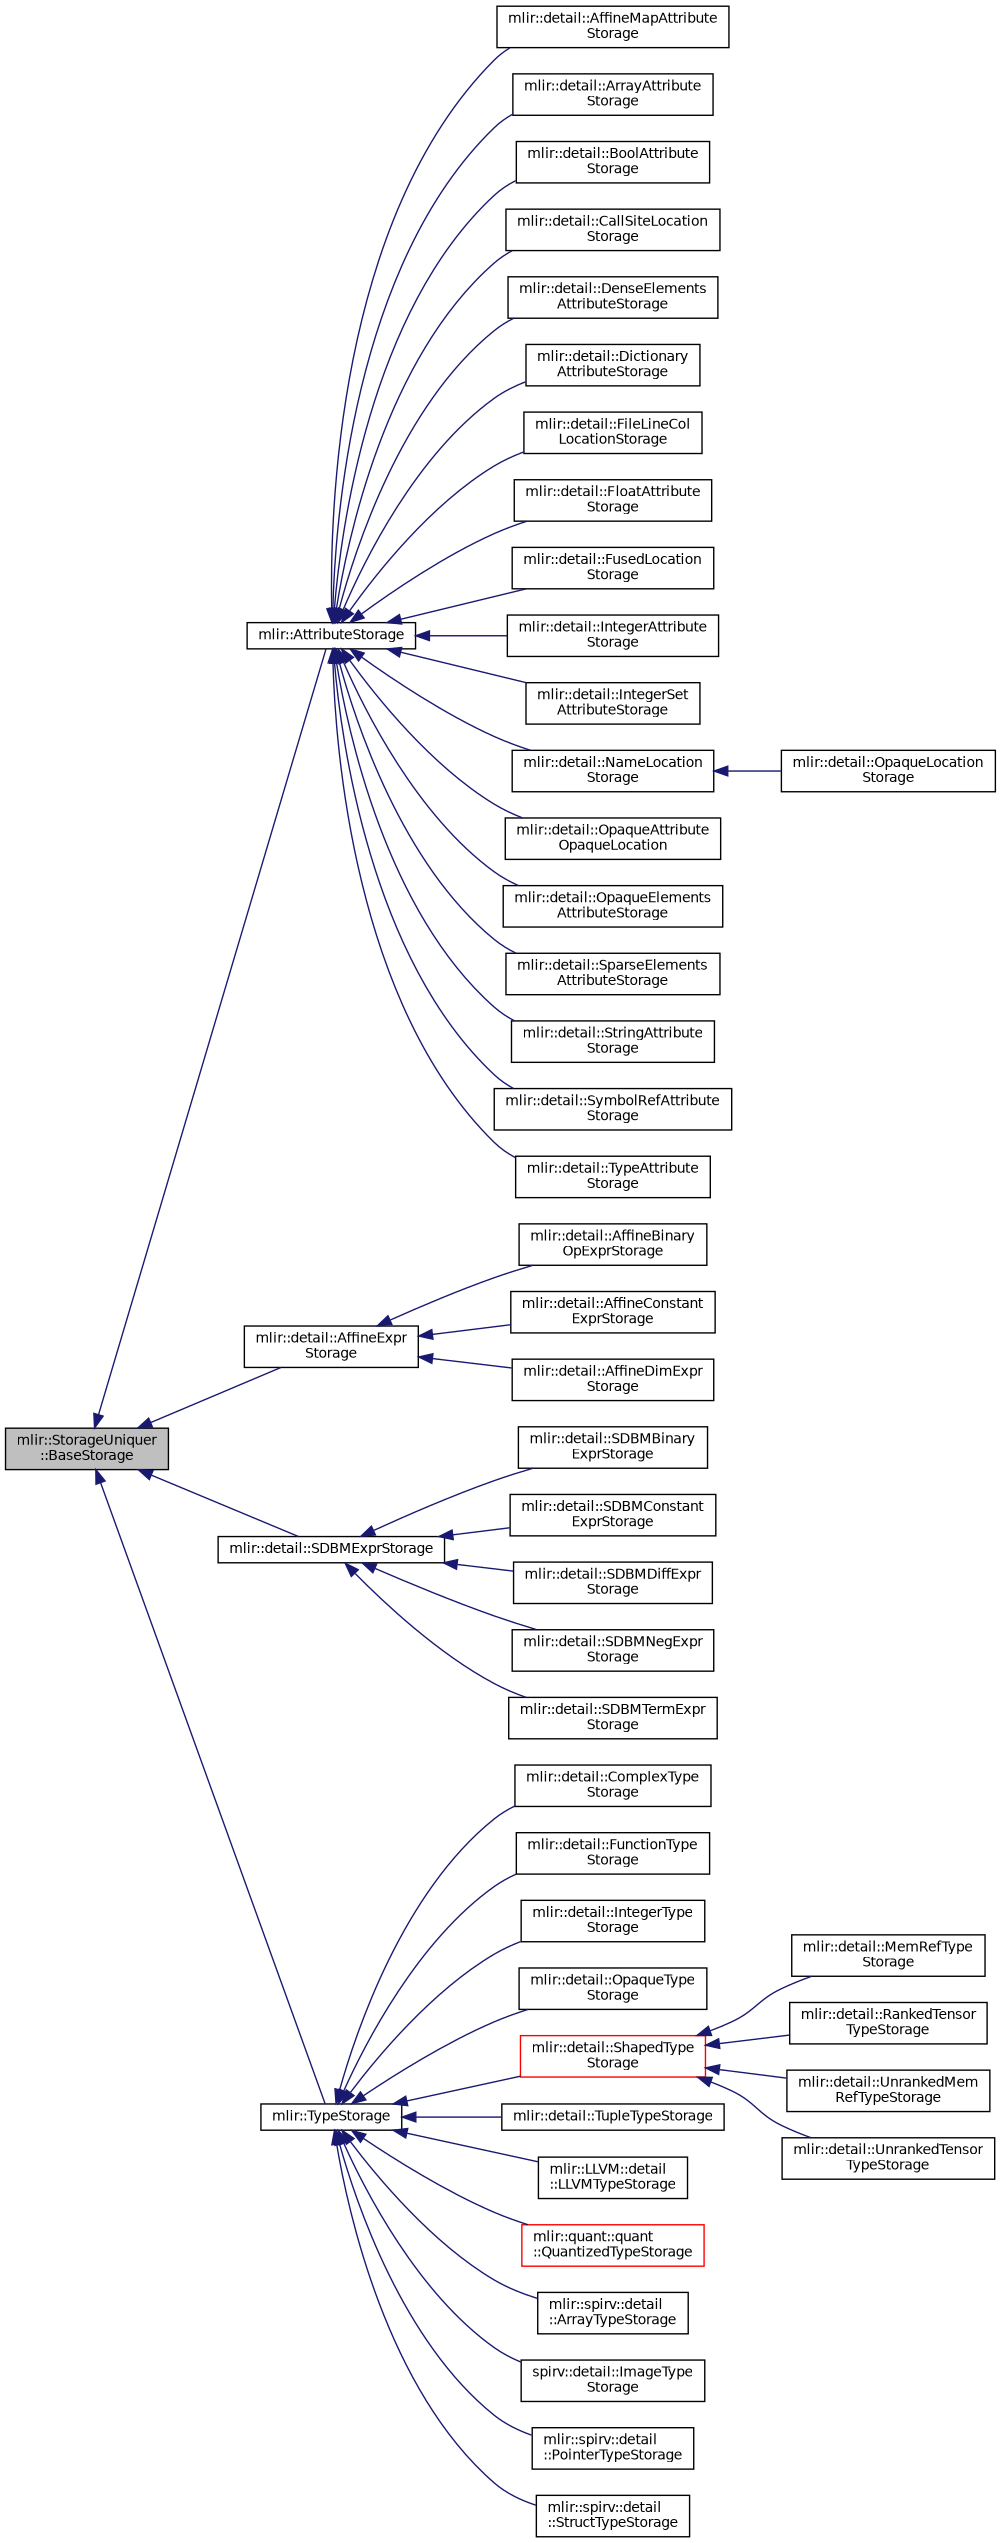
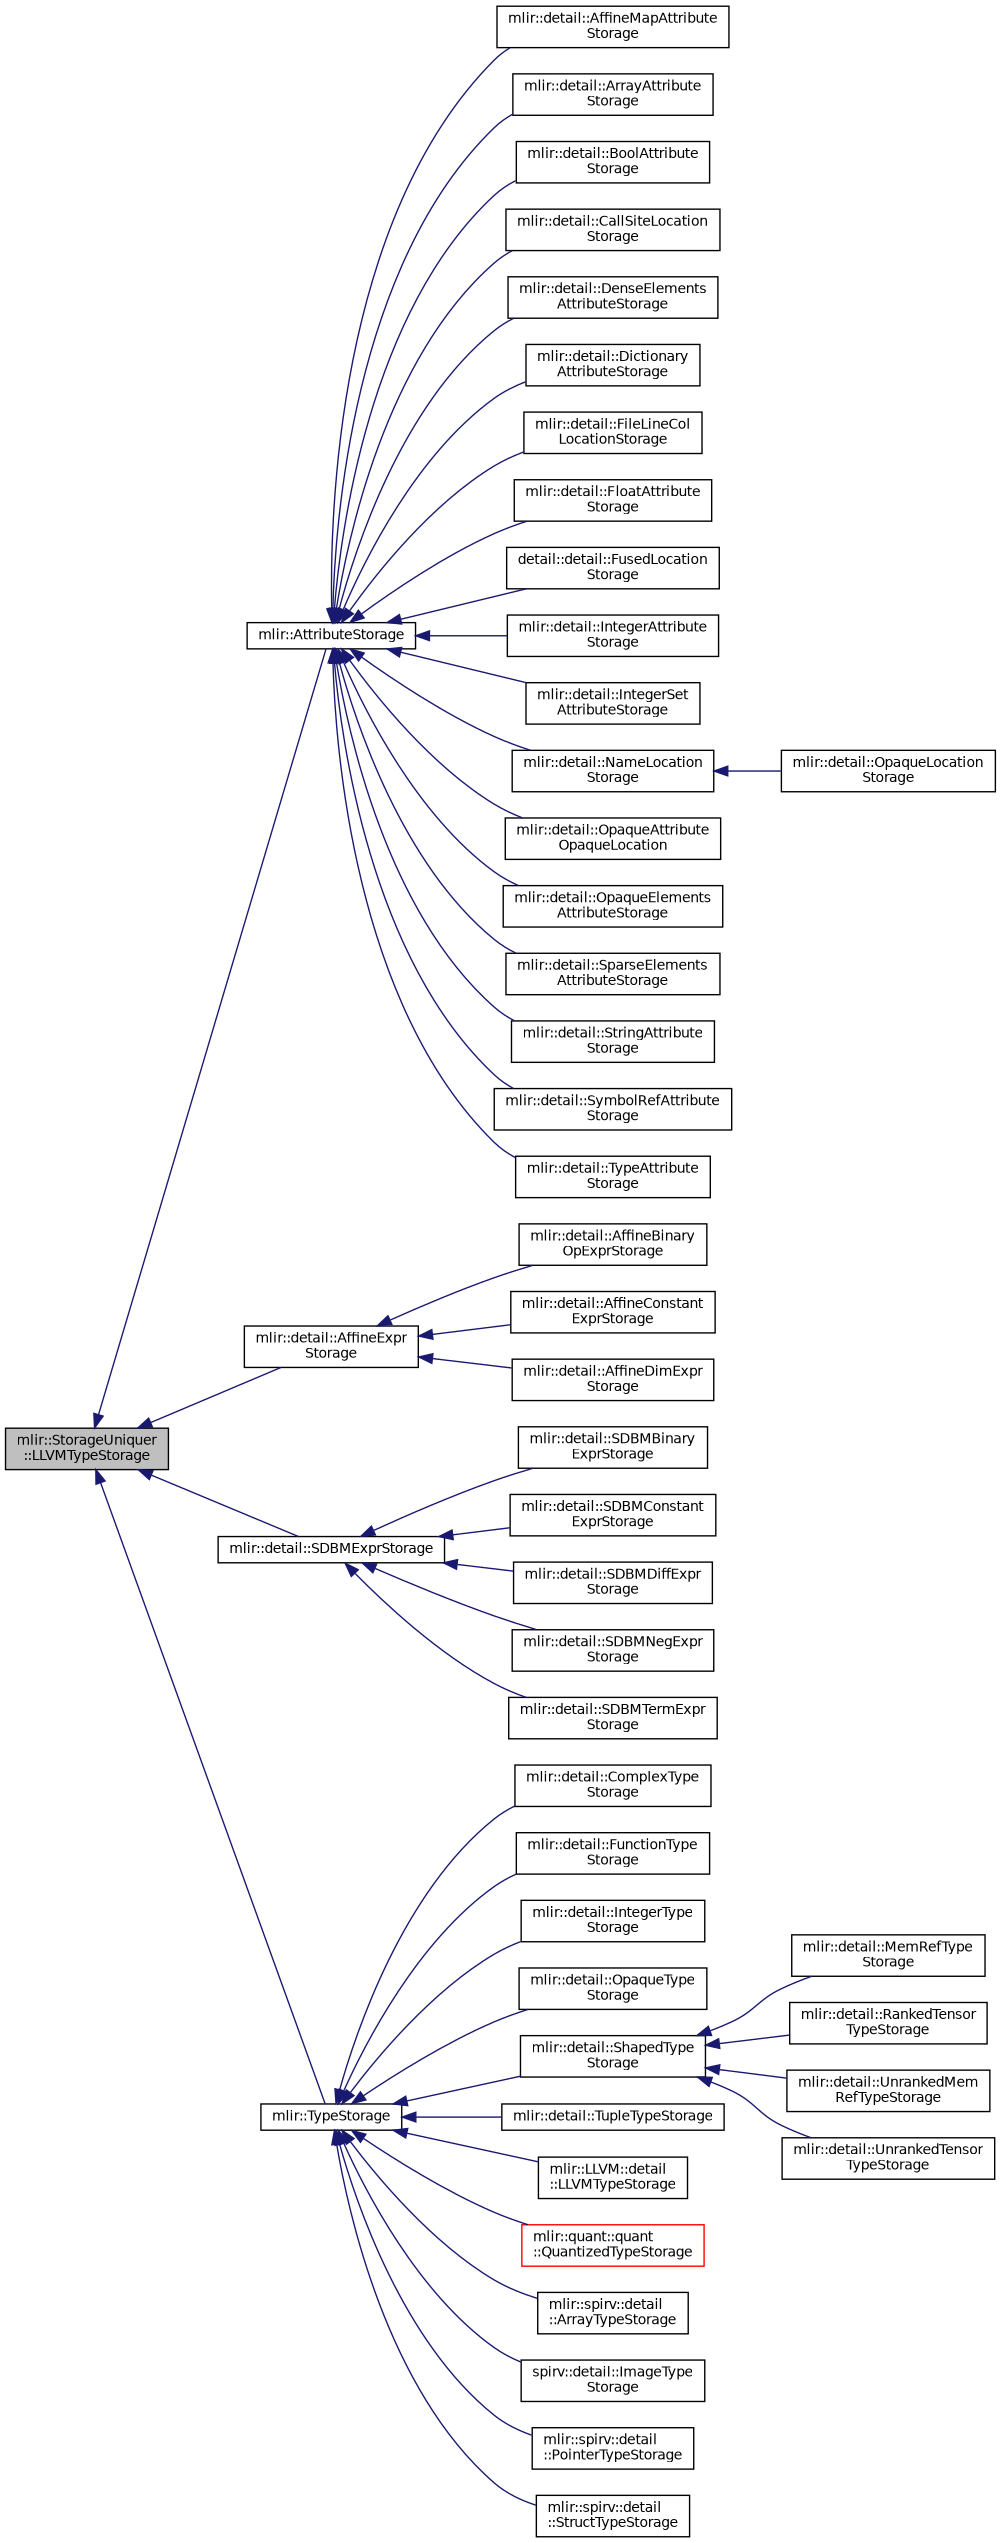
(613, 568) -> (613, 568)
(87, 1449) -> (87, 1449)
(613, 2056) -> (613, 2056)
